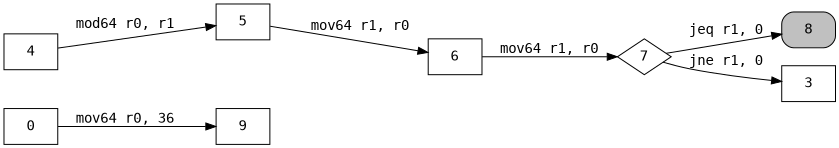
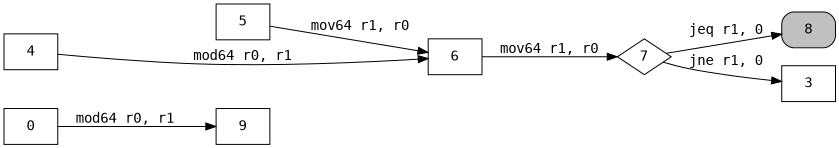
(132, 38) -> (238, 65)
(125, 119) -> (125, 119)
